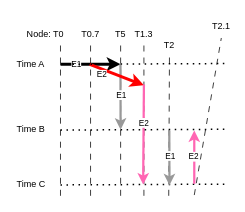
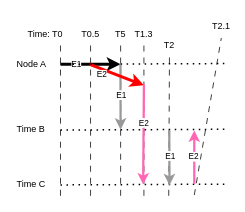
(45, 34) -> (45, 34)
(90, 34) -> (90, 34)
(30, 64) -> (31, 64)
